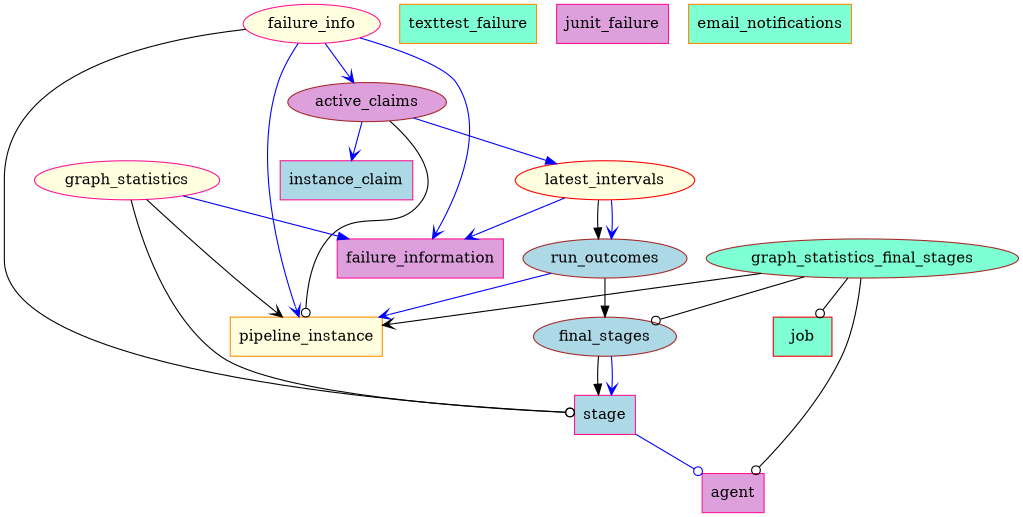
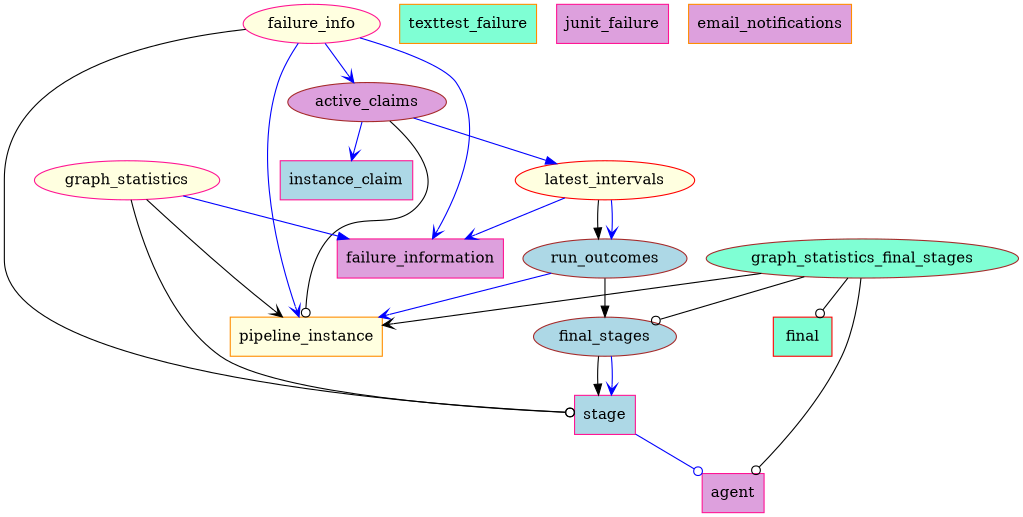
(770, 24) -> (770, 24)
(803, 337) -> (803, 337)
